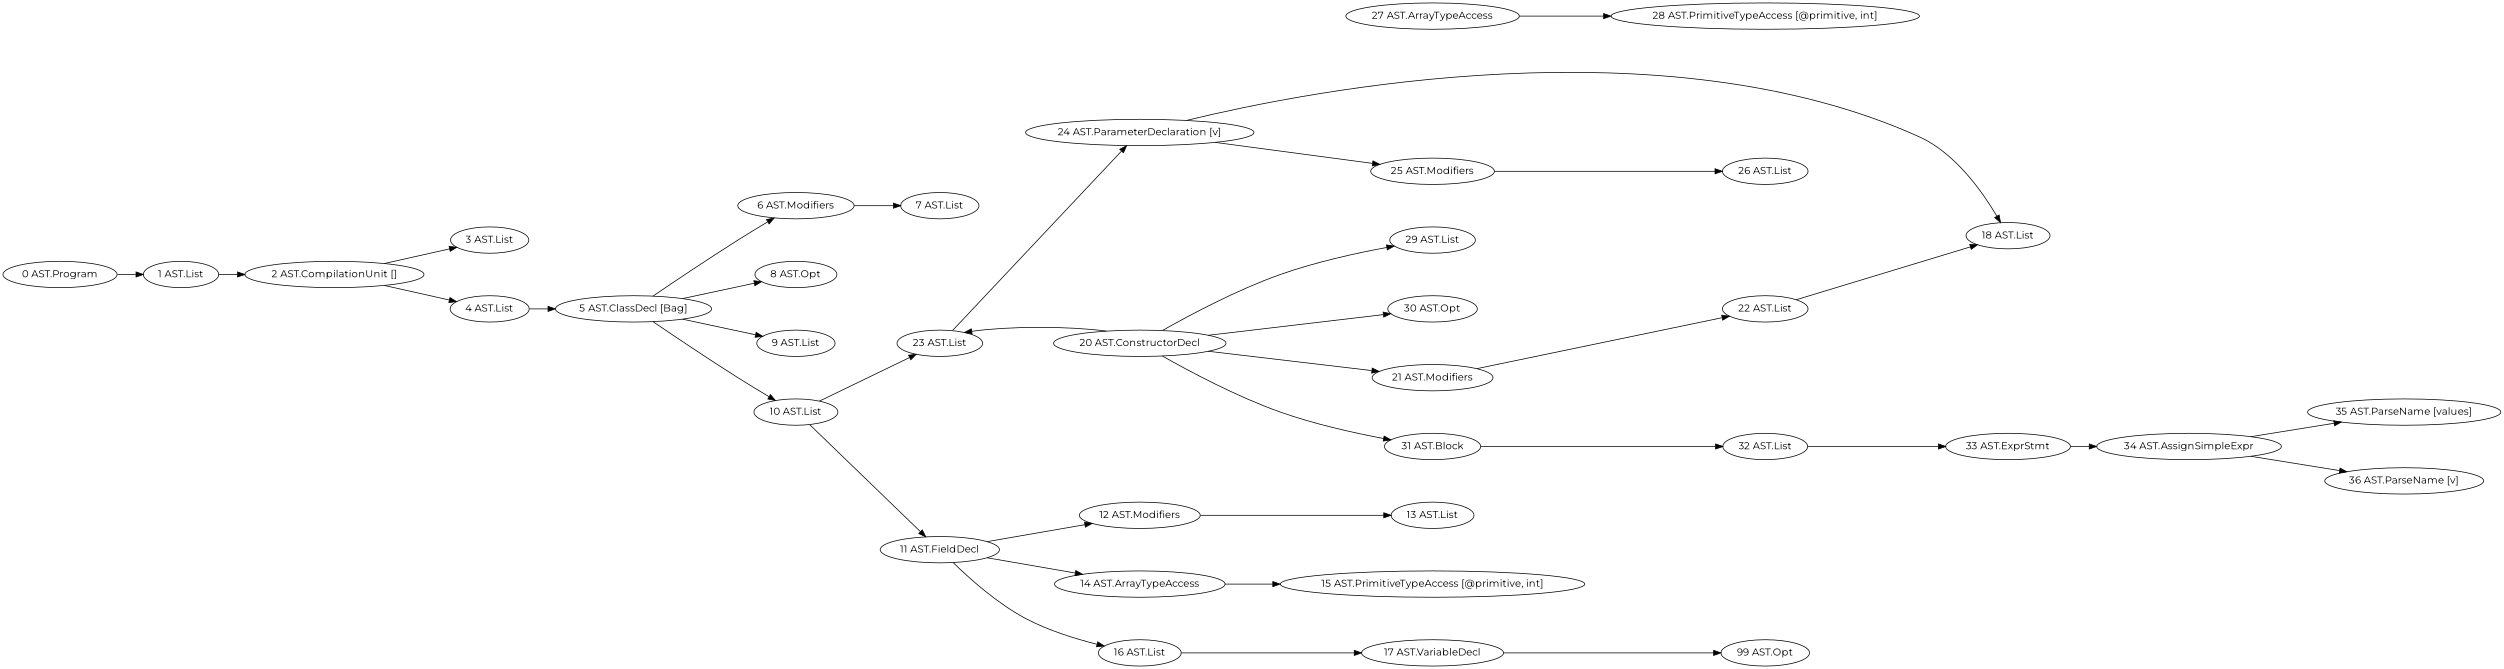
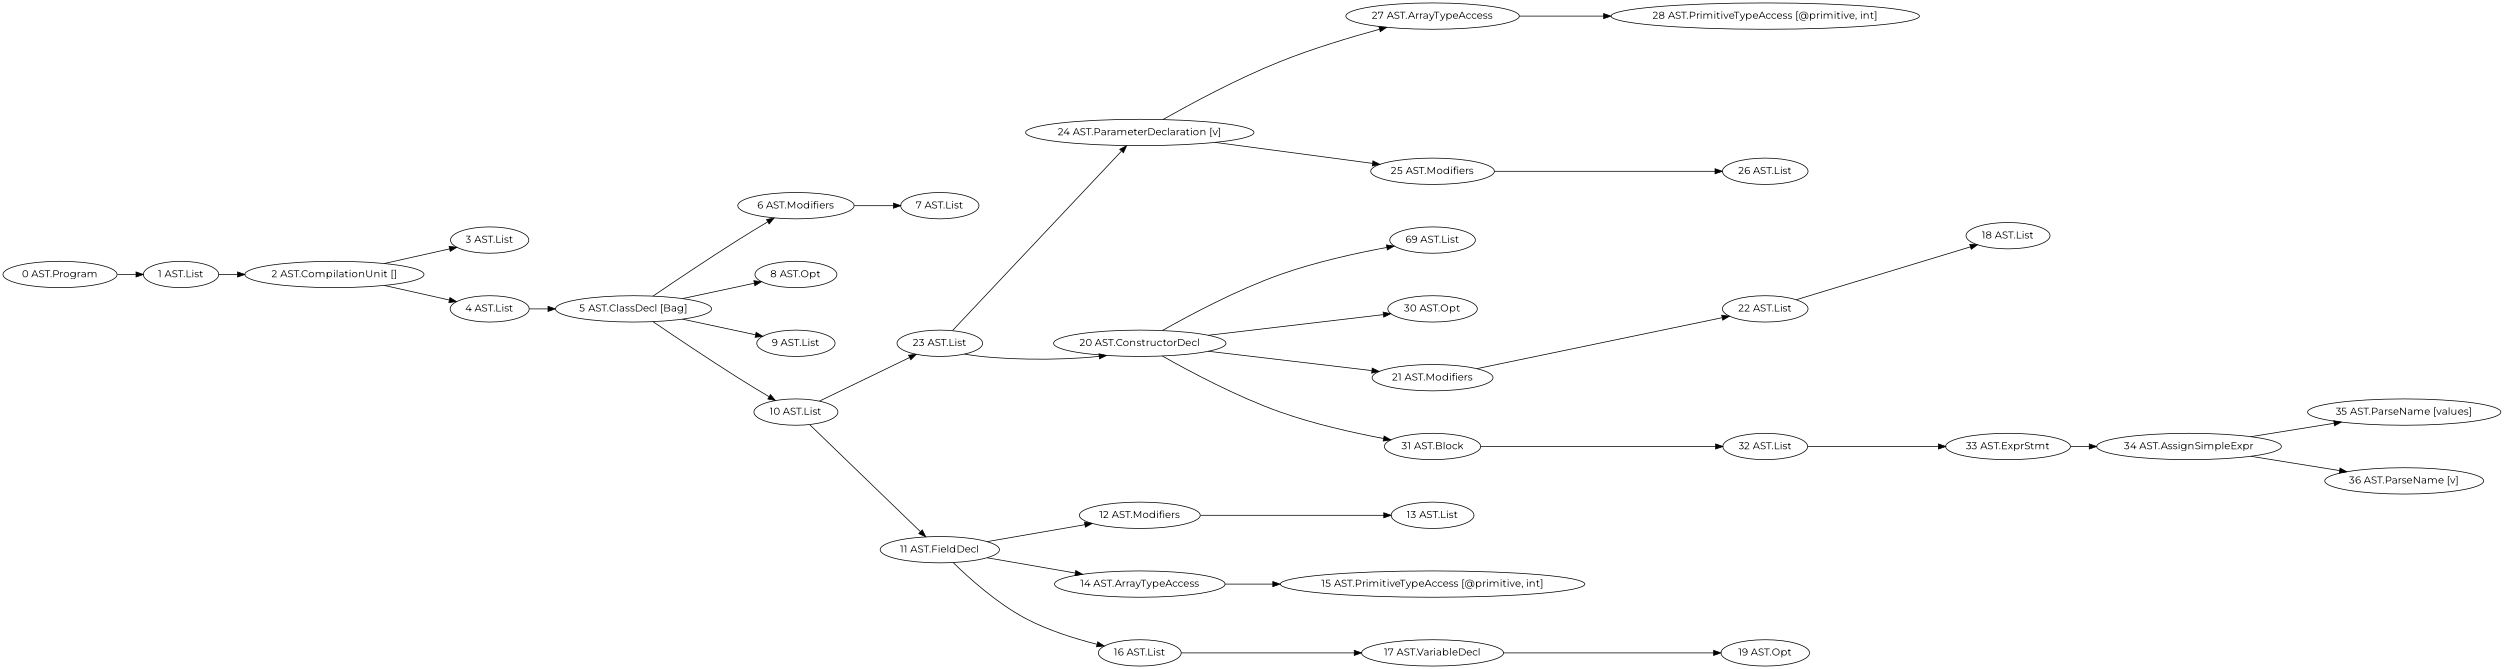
(1611, 73) -> (1268, 67)
(1433, 240) -> (1433, 240)
(1039, 327) -> (1032, 359)
(1765, 653) -> (1765, 653)
